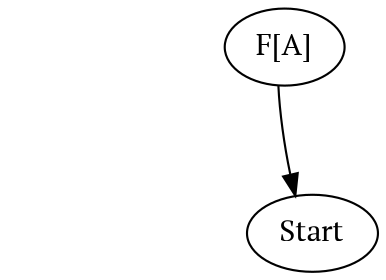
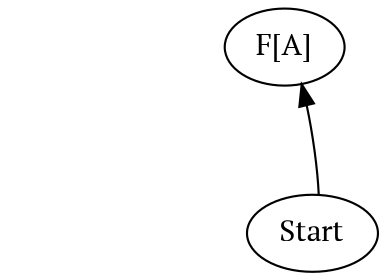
(283, 130) -> (314, 150)
